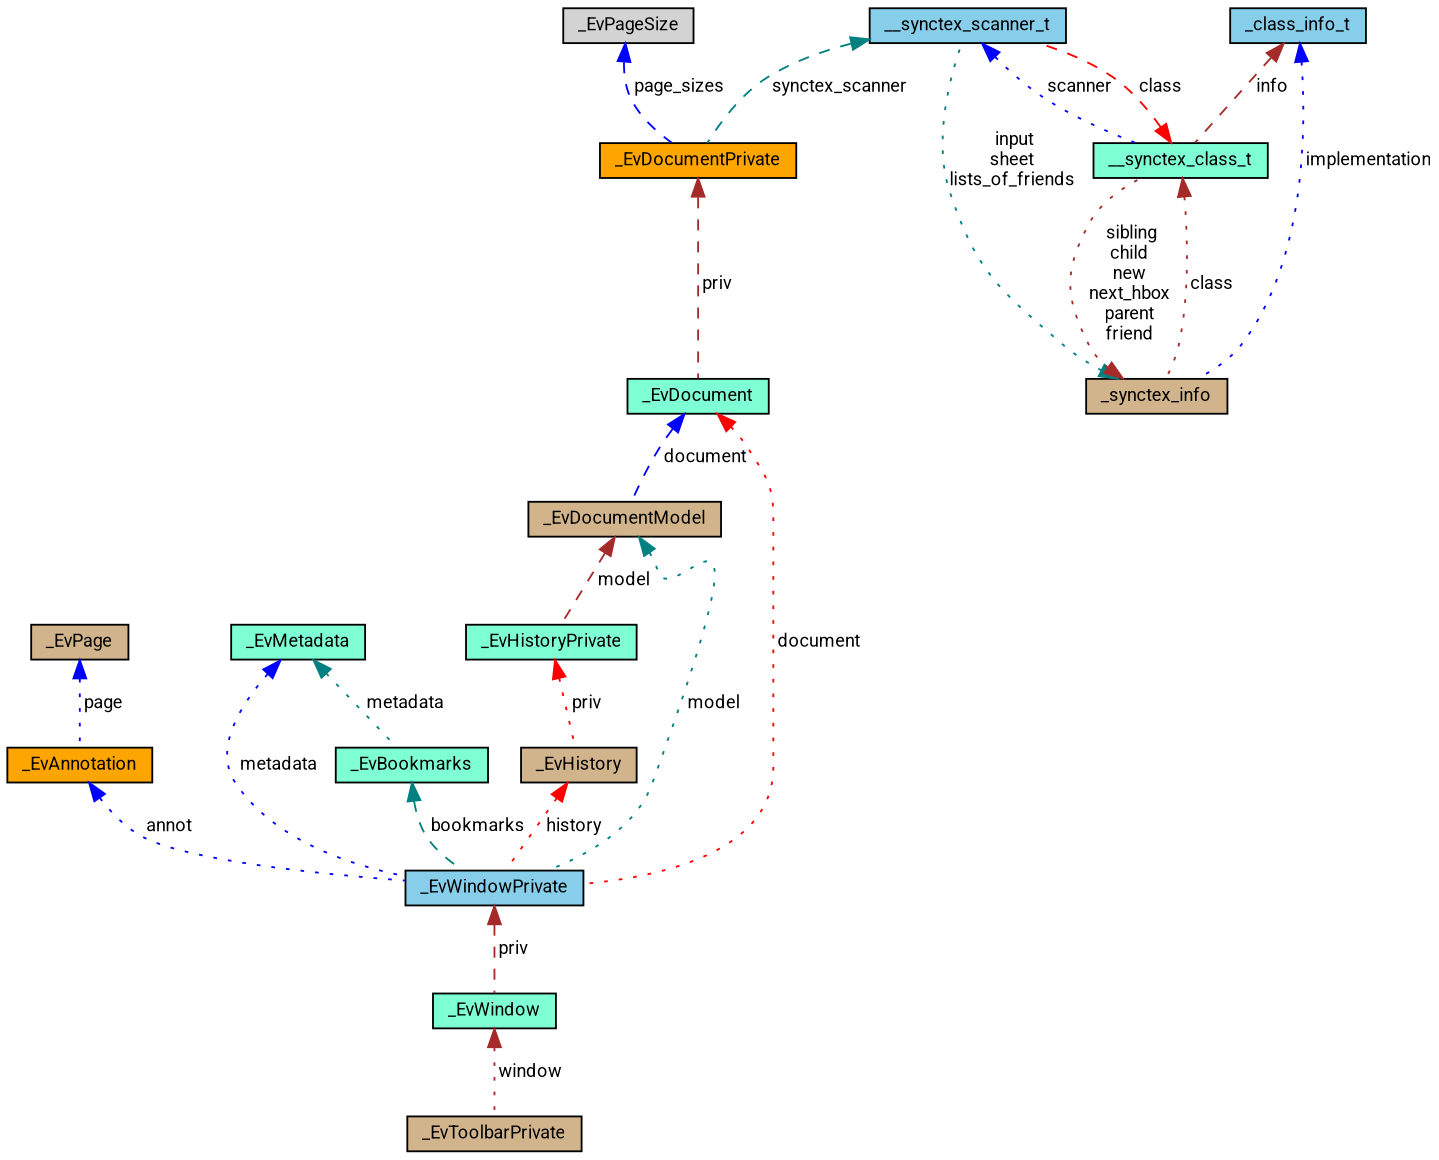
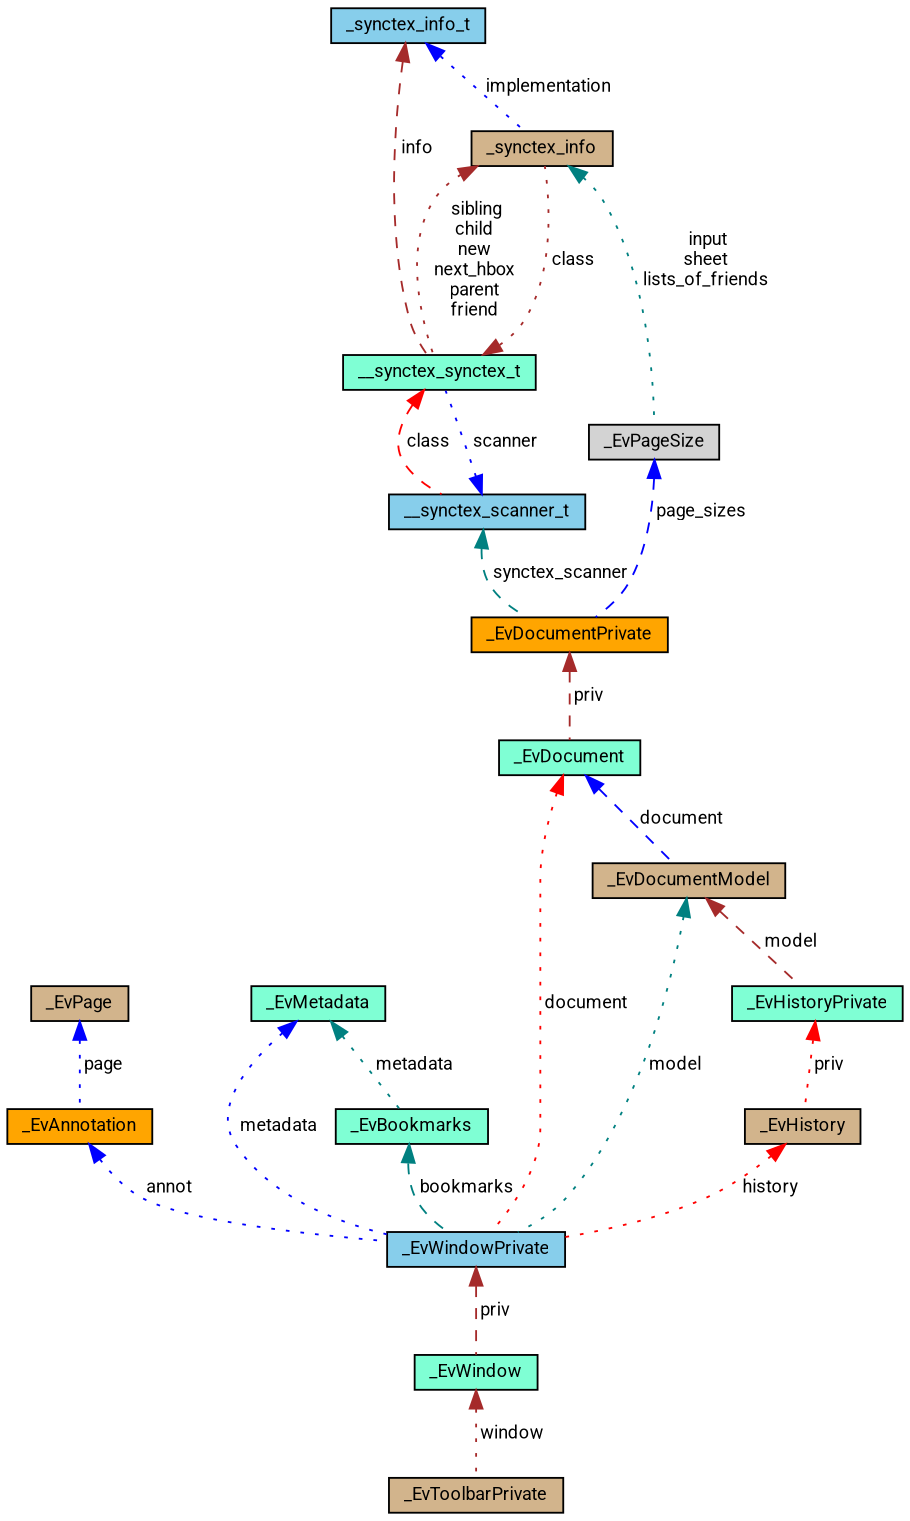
(1298, 26) -> (408, 26)
(1181, 161) -> (439, 372)
(966, 233) -> (639, 294)
